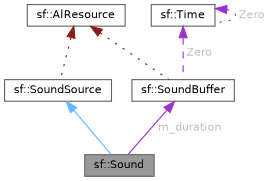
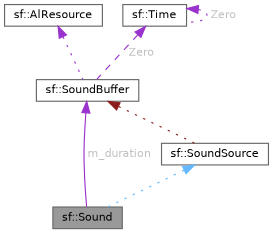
(134, 56) -> (73, 58)
(66, 58) -> (157, 125)
(92, 132) -> (146, 189)
